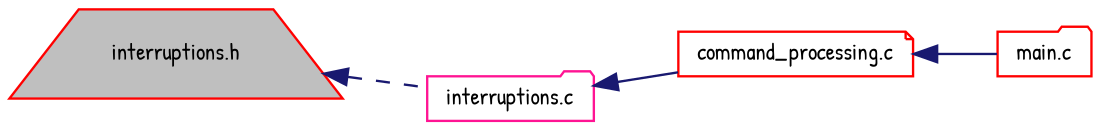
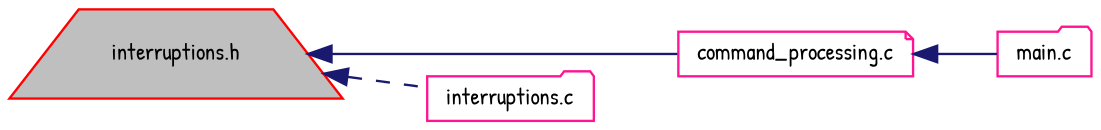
(796, 54) -> (796, 54)
(1045, 54) -> (1045, 54)
(648, 77) -> (505, 54)
